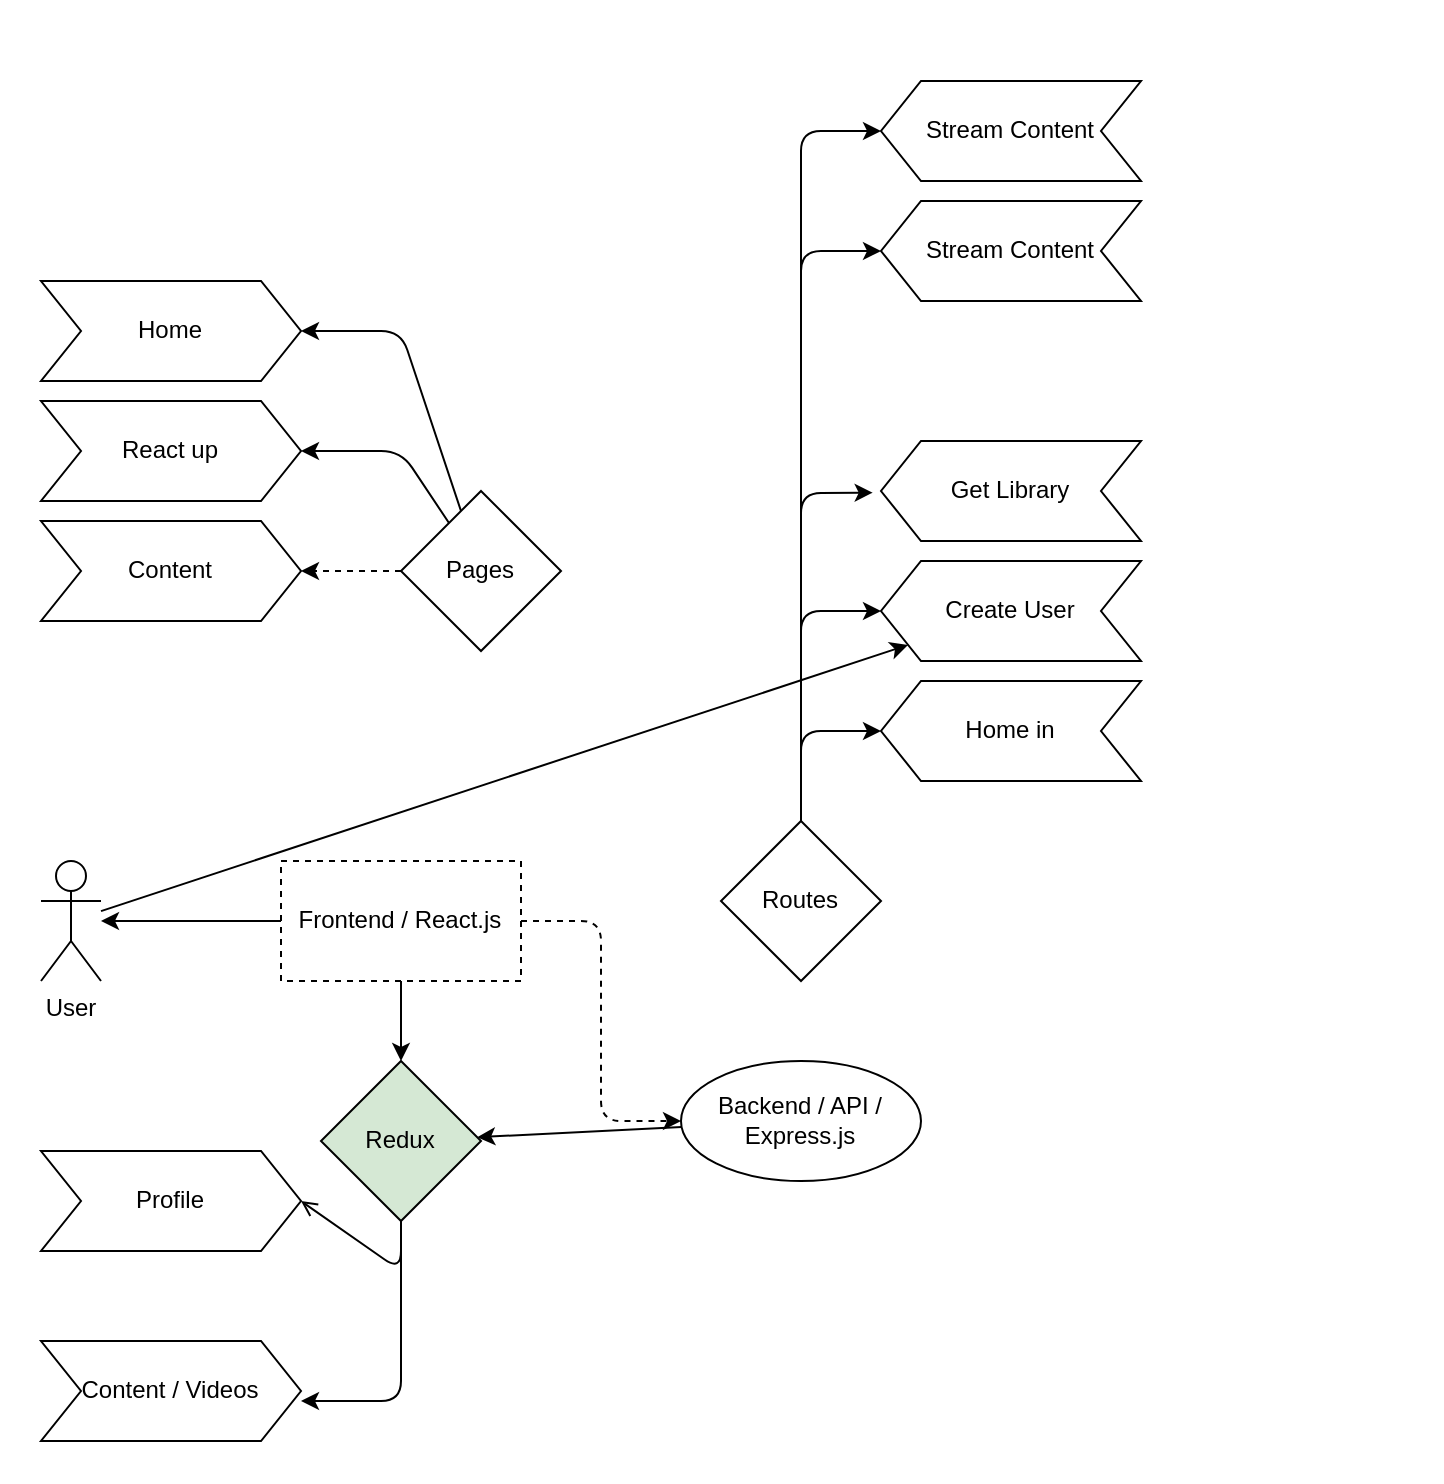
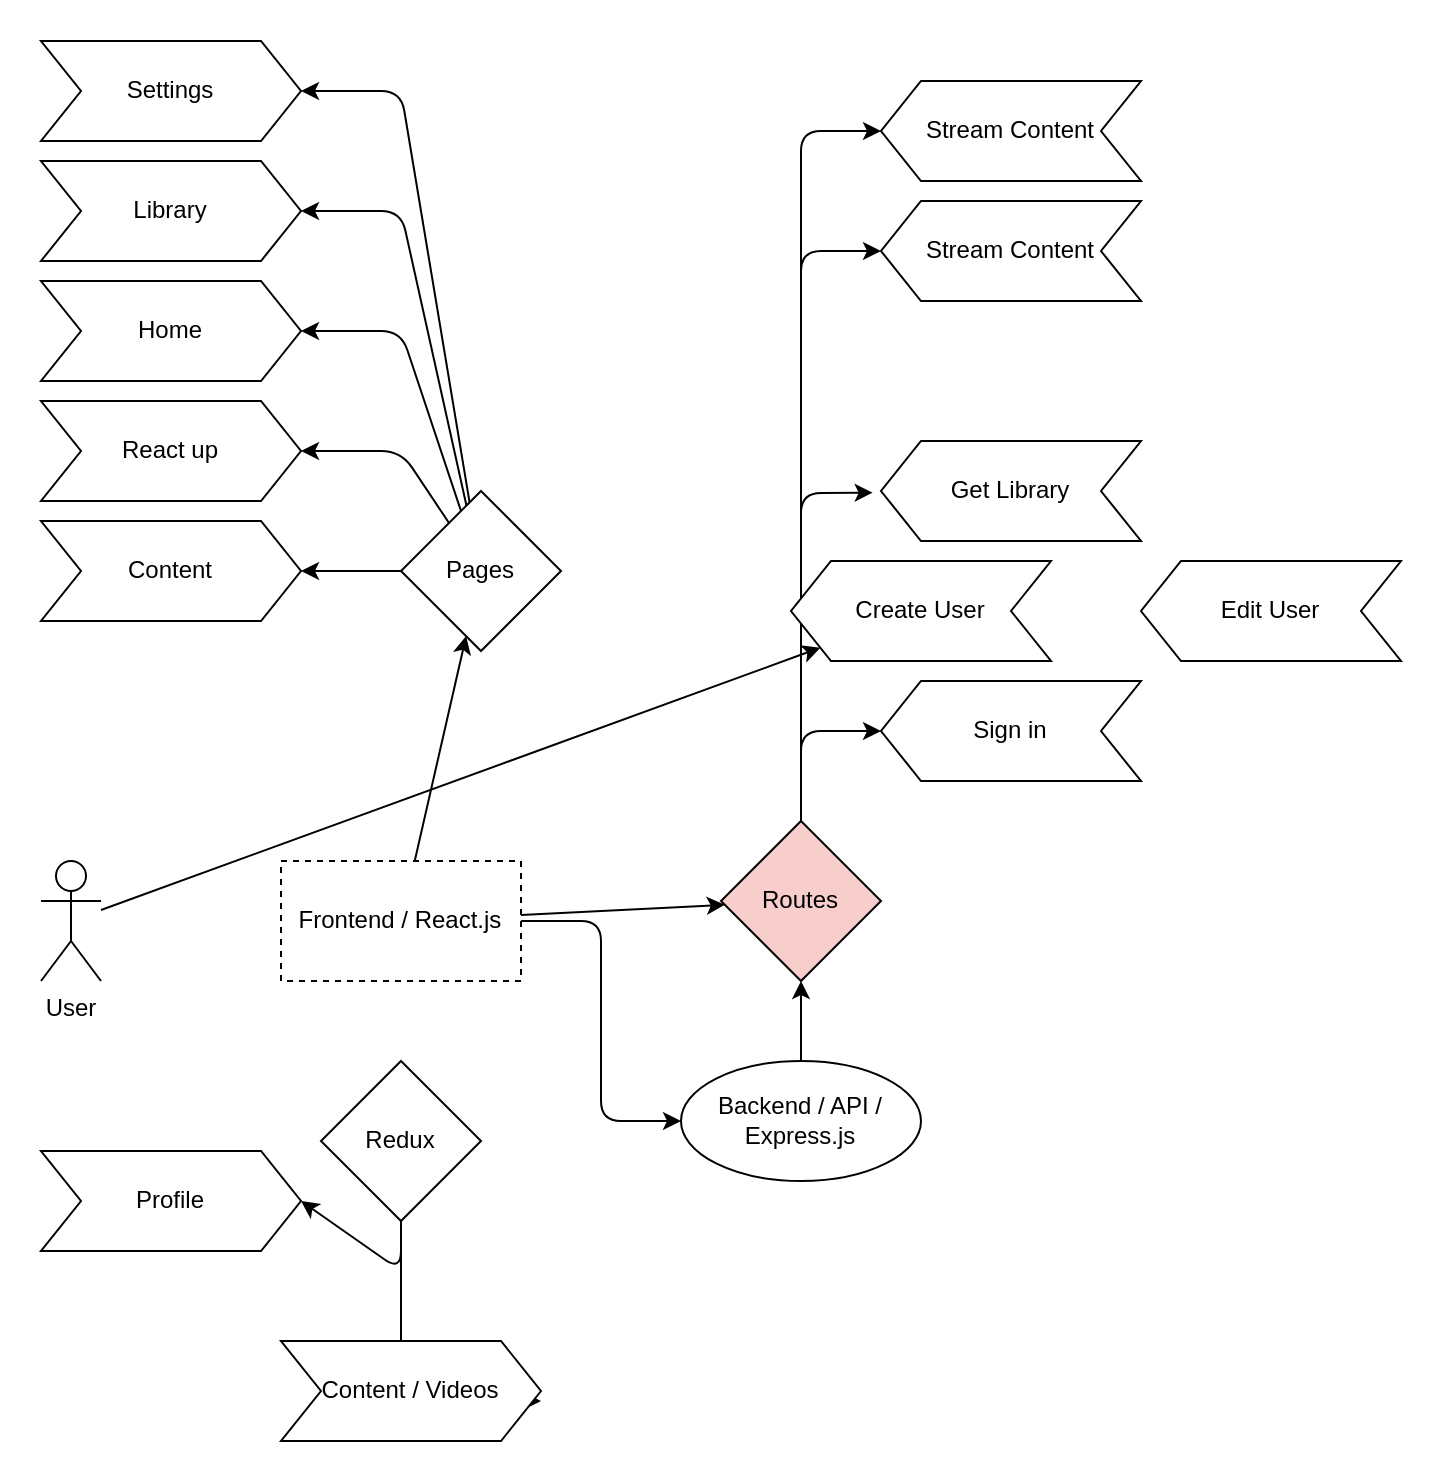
none -> (171, 91)
none -> (171, 211)
none -> (429, 259)
none -> (425, 321)
(356, 571) -> (356, 571)
(1011, 611) -> (921, 611)
none -> (1271, 611)
(1011, 731) -> (1011, 731)
(801, 901) -> (801, 901)
(198, 921) -> (448, 717)
(601, 1013) -> (601, 1013)
(401, 1014) -> (616, 910)
(586, 1132) -> (801, 1028)
(401, 1141) -> (401, 1141)
(309, 1206) -> (312, 1209)
(171, 1391) -> (411, 1391)
